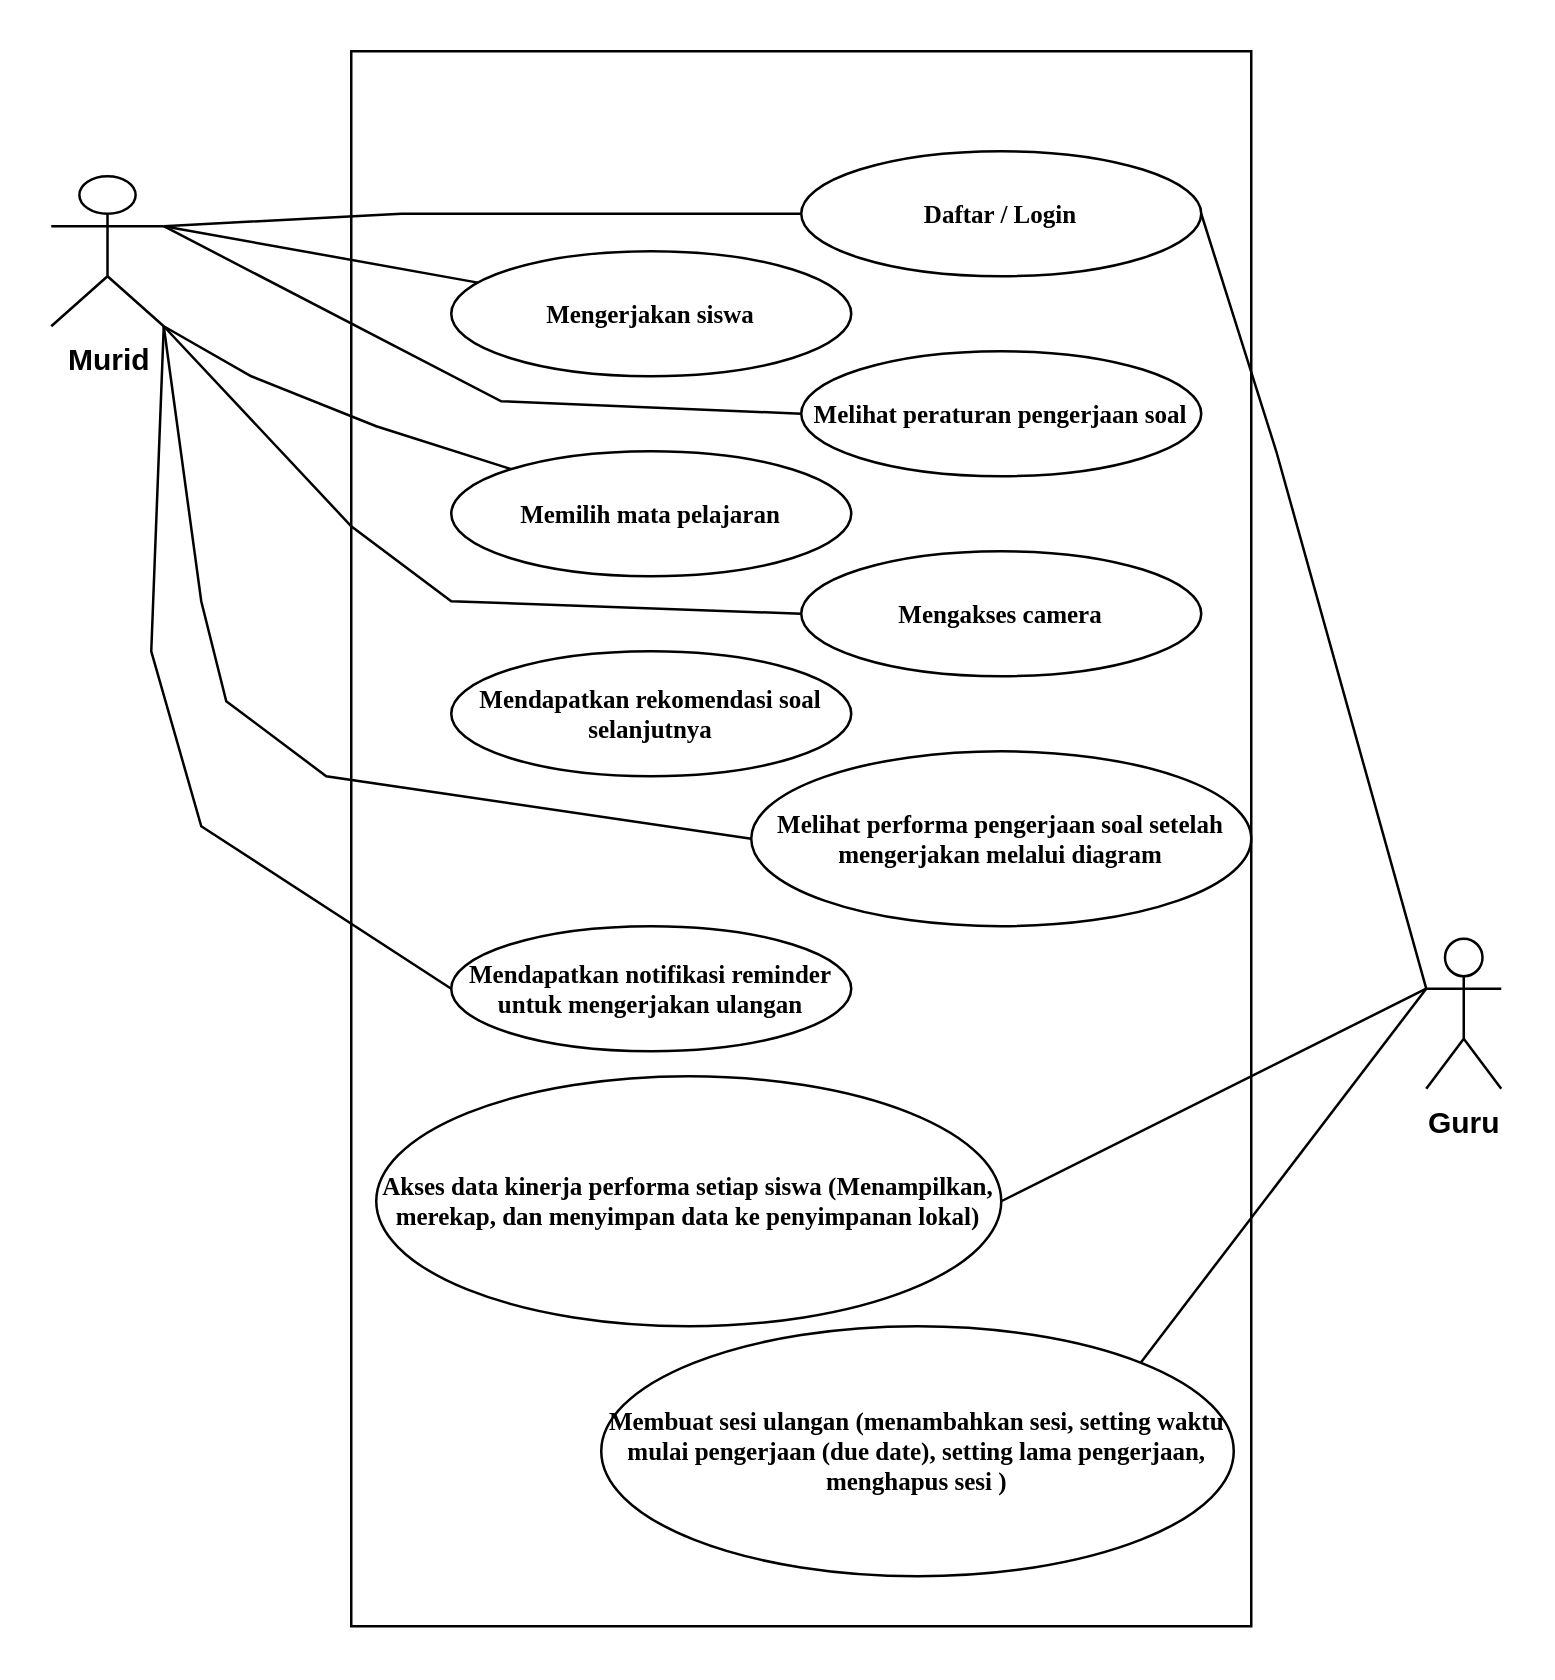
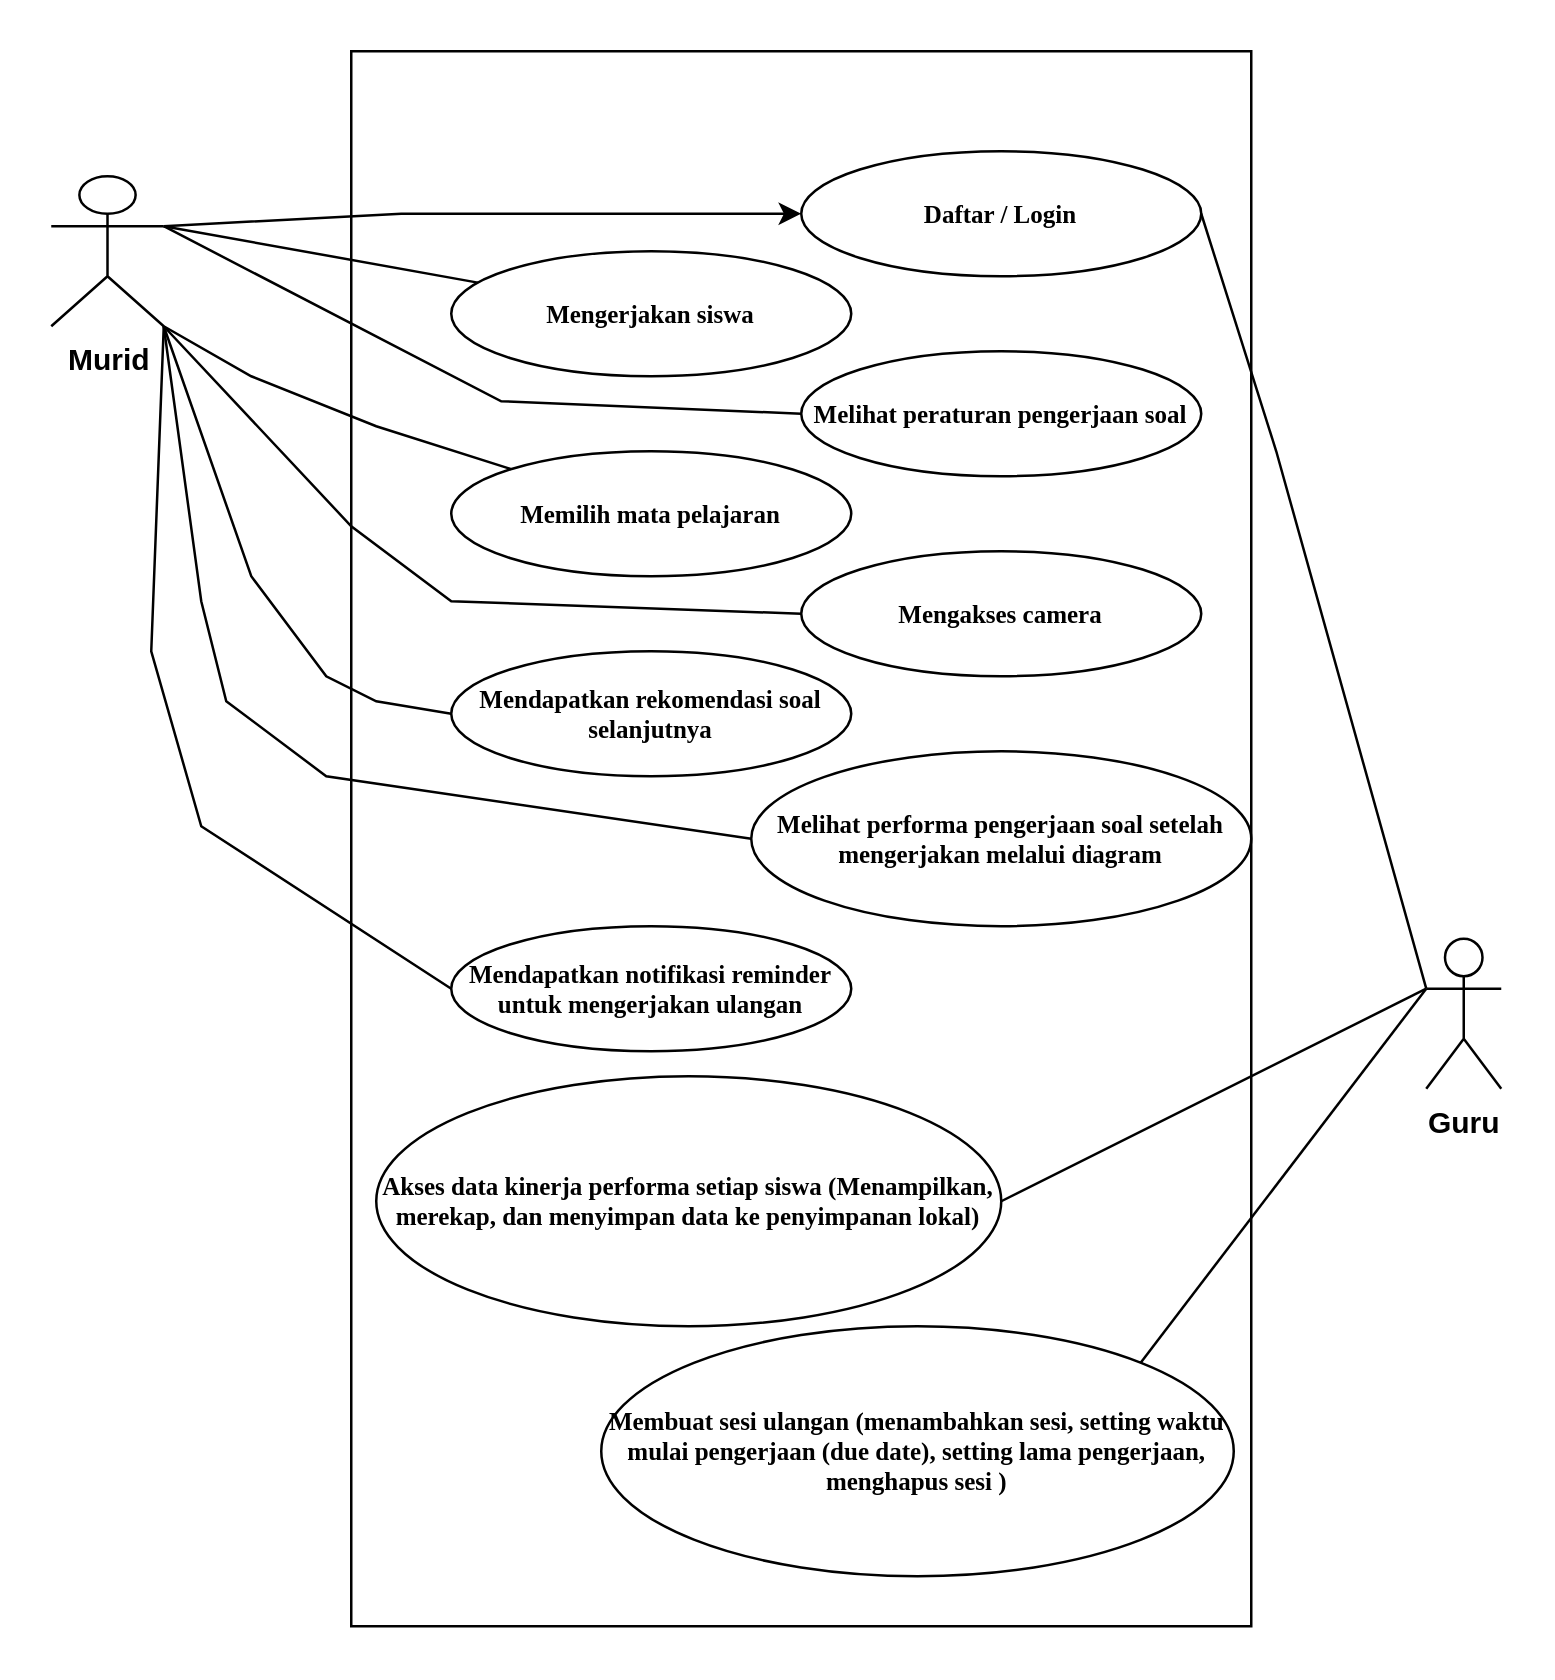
(790, 214) -> (783, 214)
none -> (254, 580)
